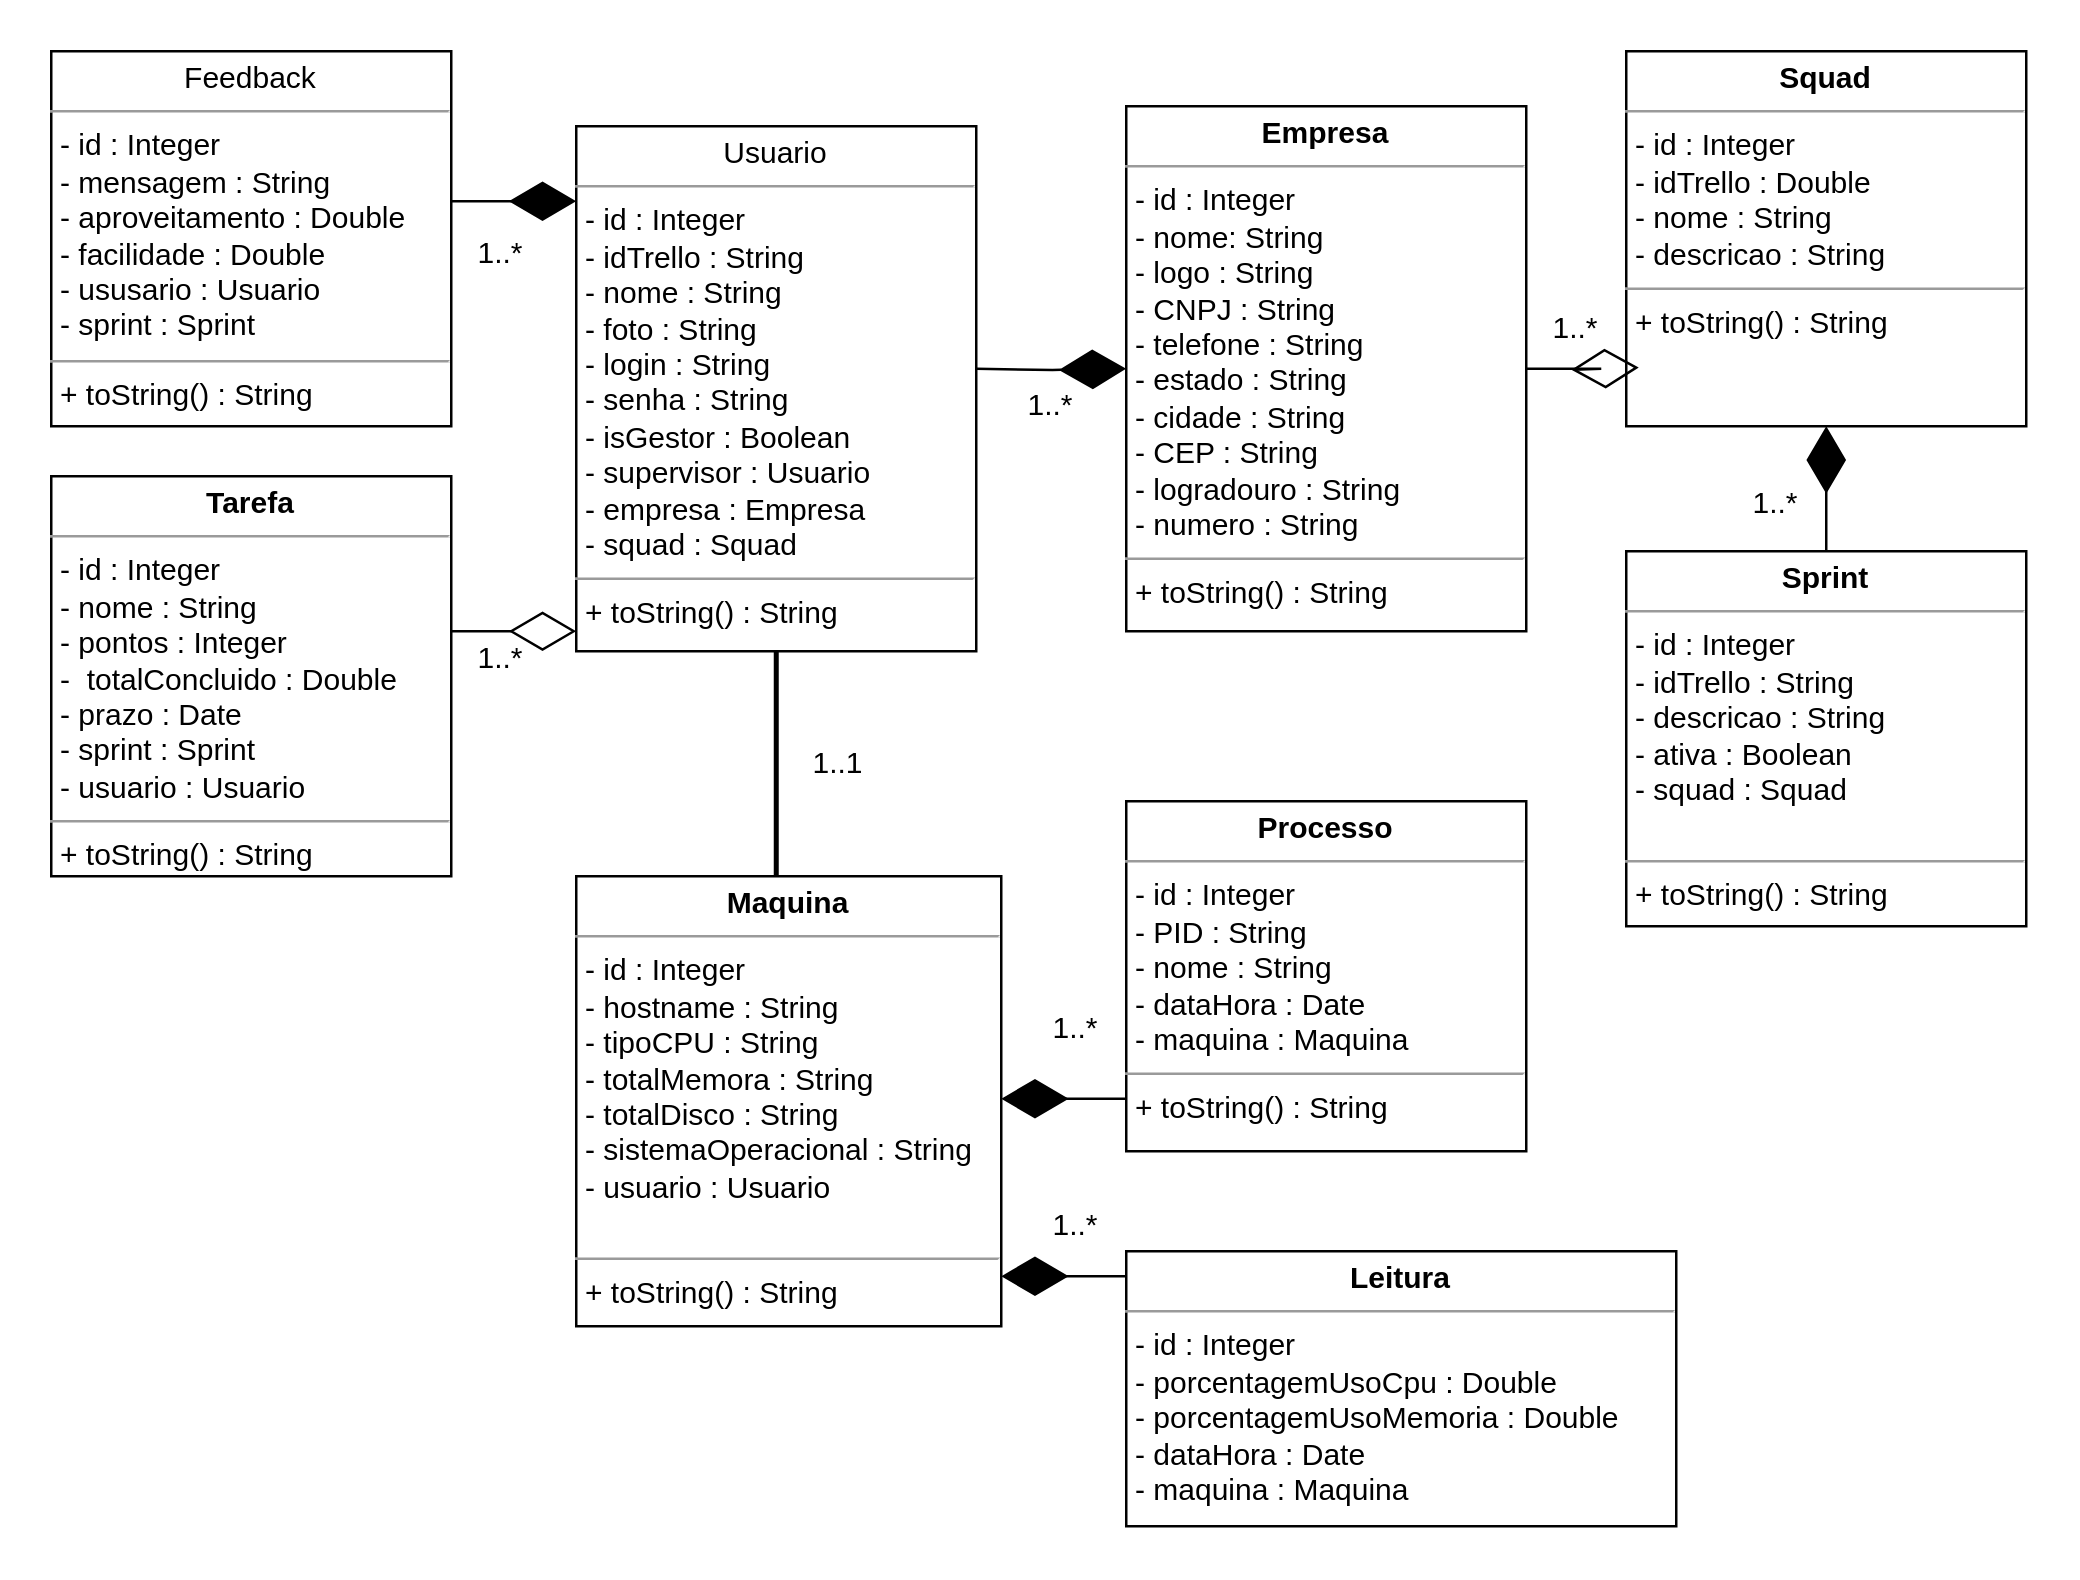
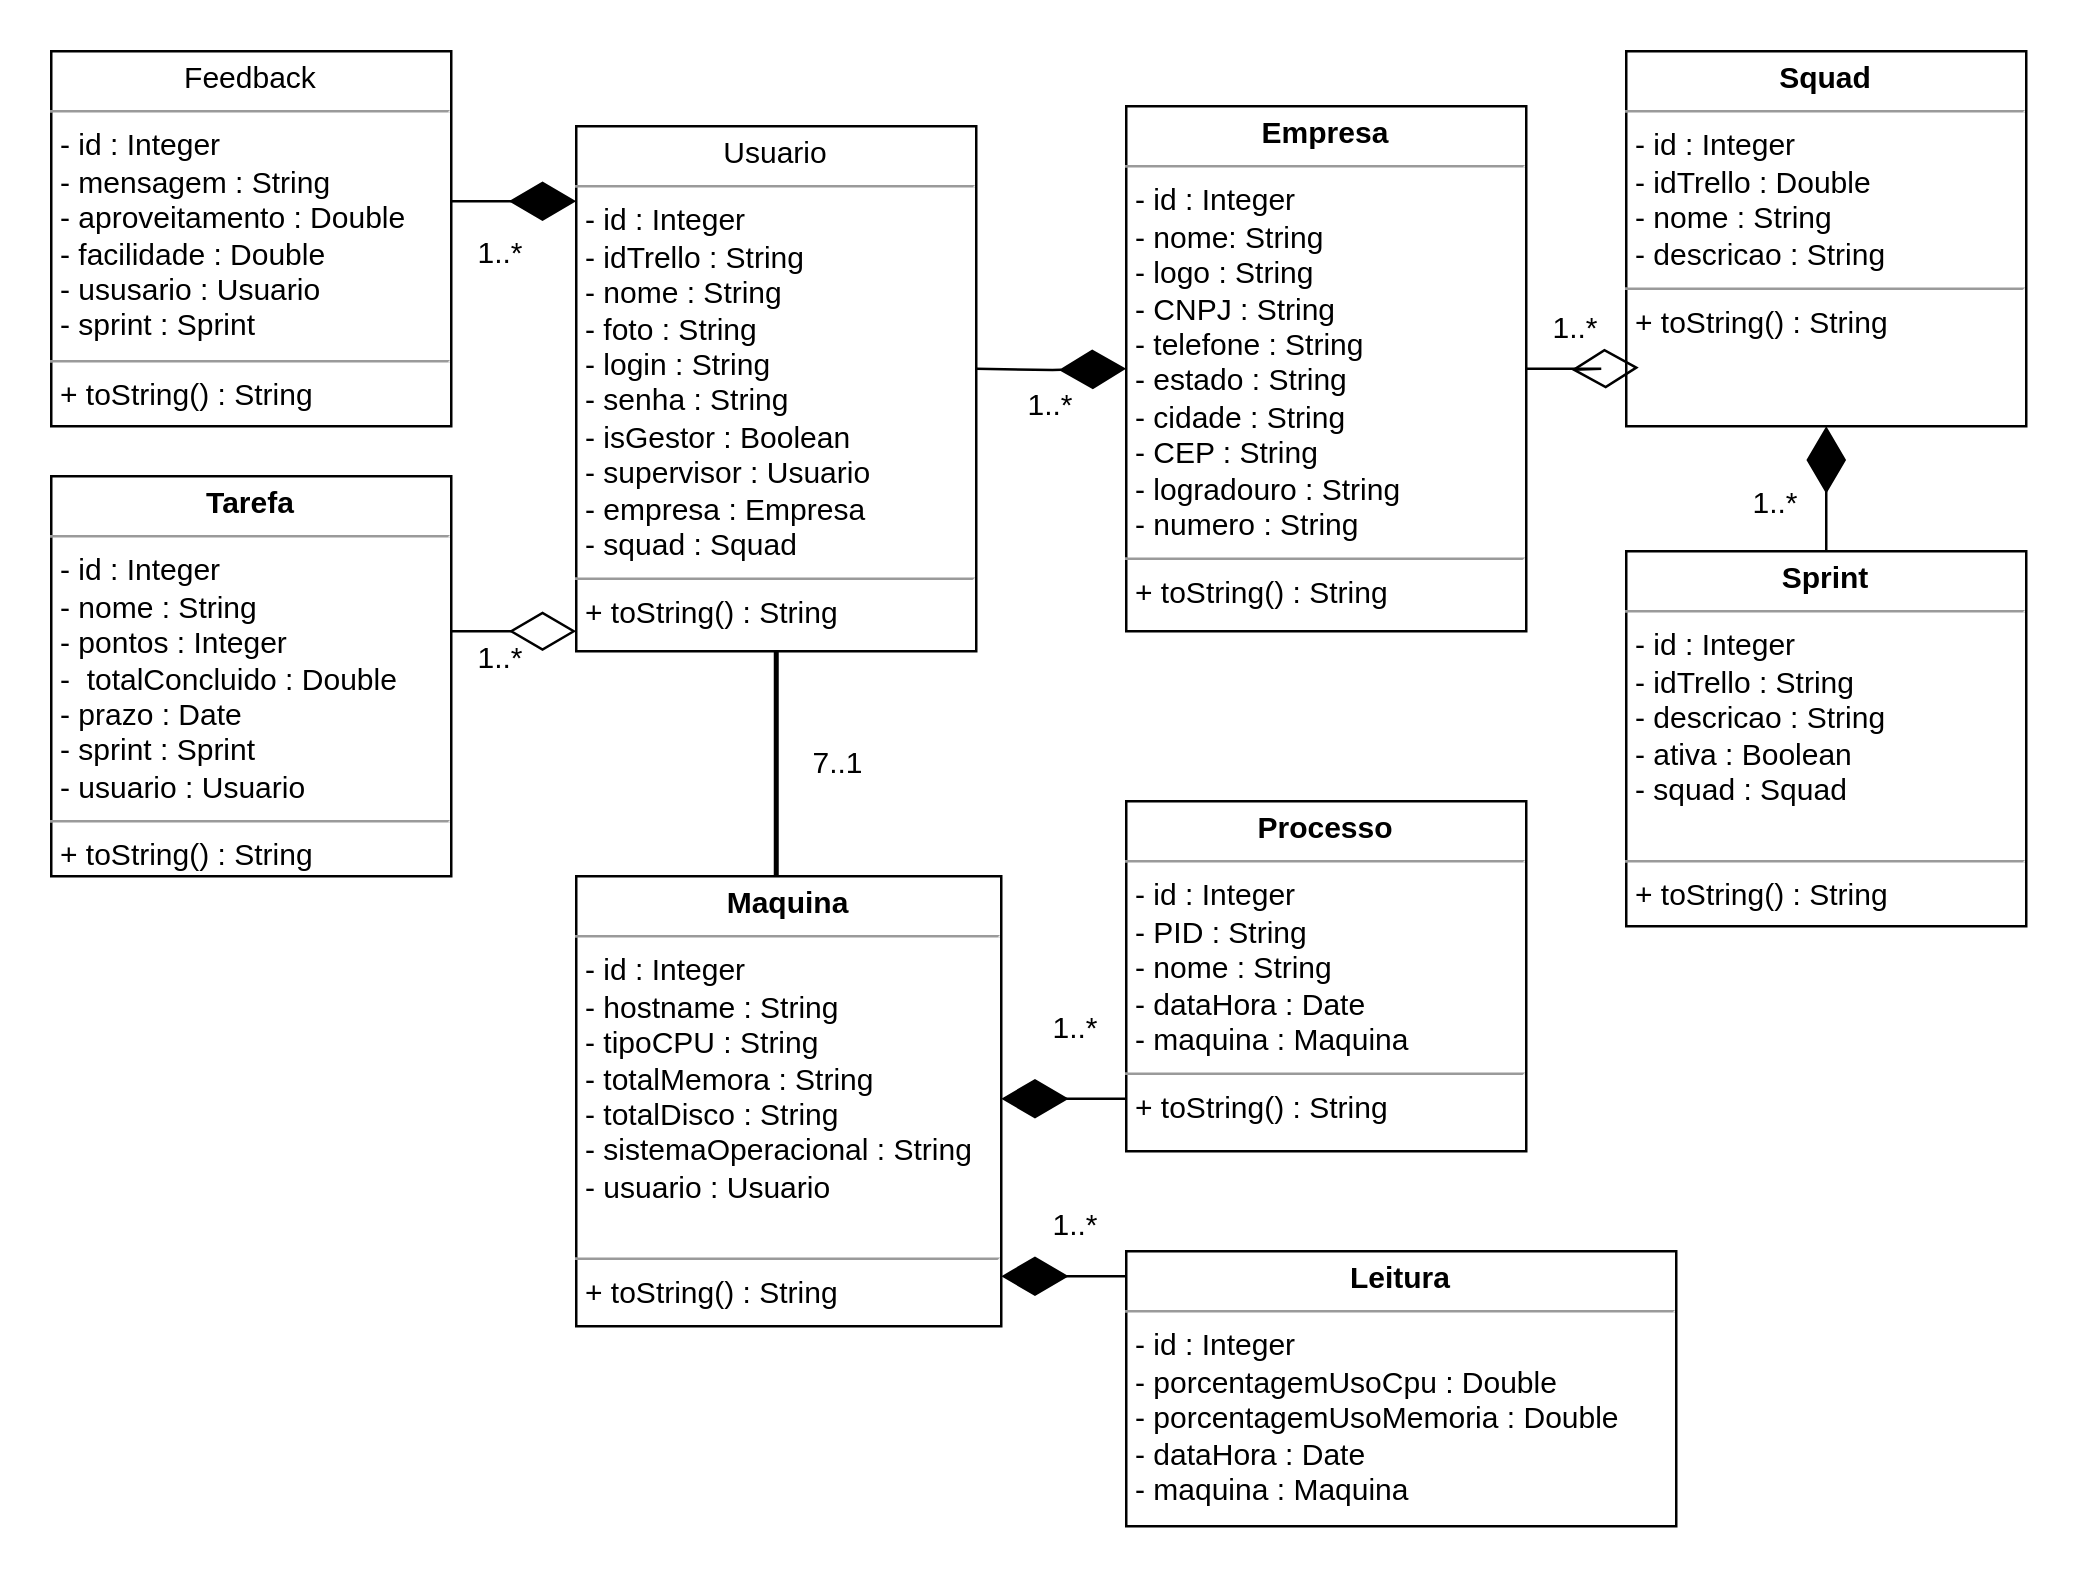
(839, 764) -> (839, 764)
